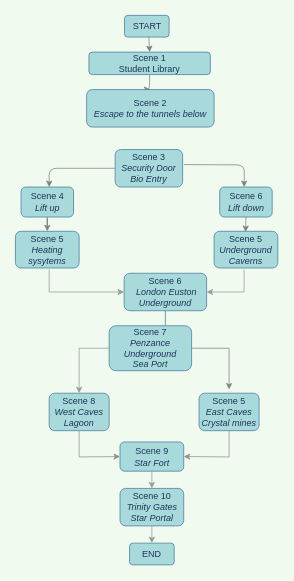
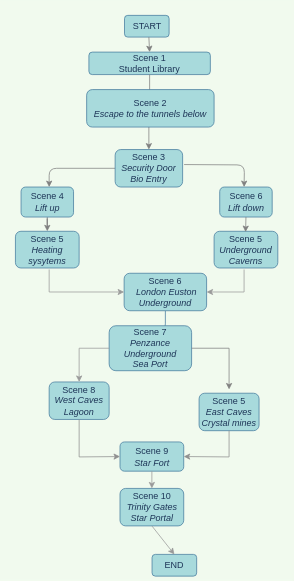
(149, 89) -> (150, 88)
(79, 412) -> (79, 401)
(152, 554) -> (174, 566)
